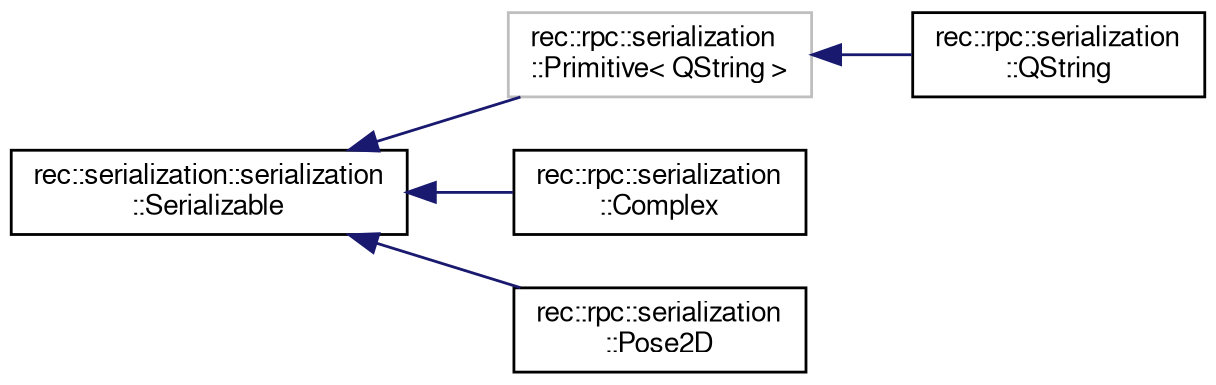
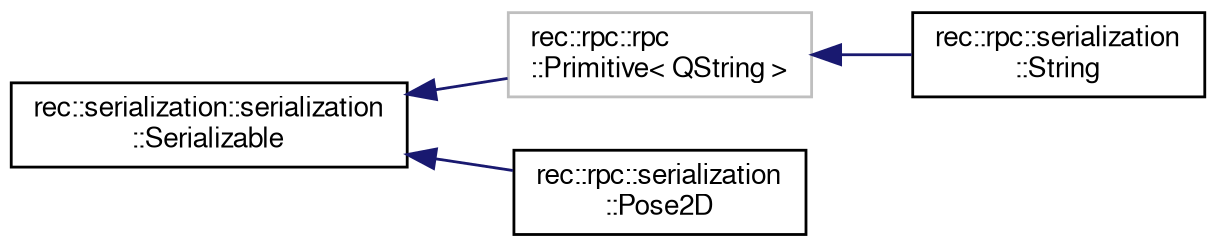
(660, 55) -> (660, 55)
(1059, 55) -> (1059, 55)
(660, 192) -> none
